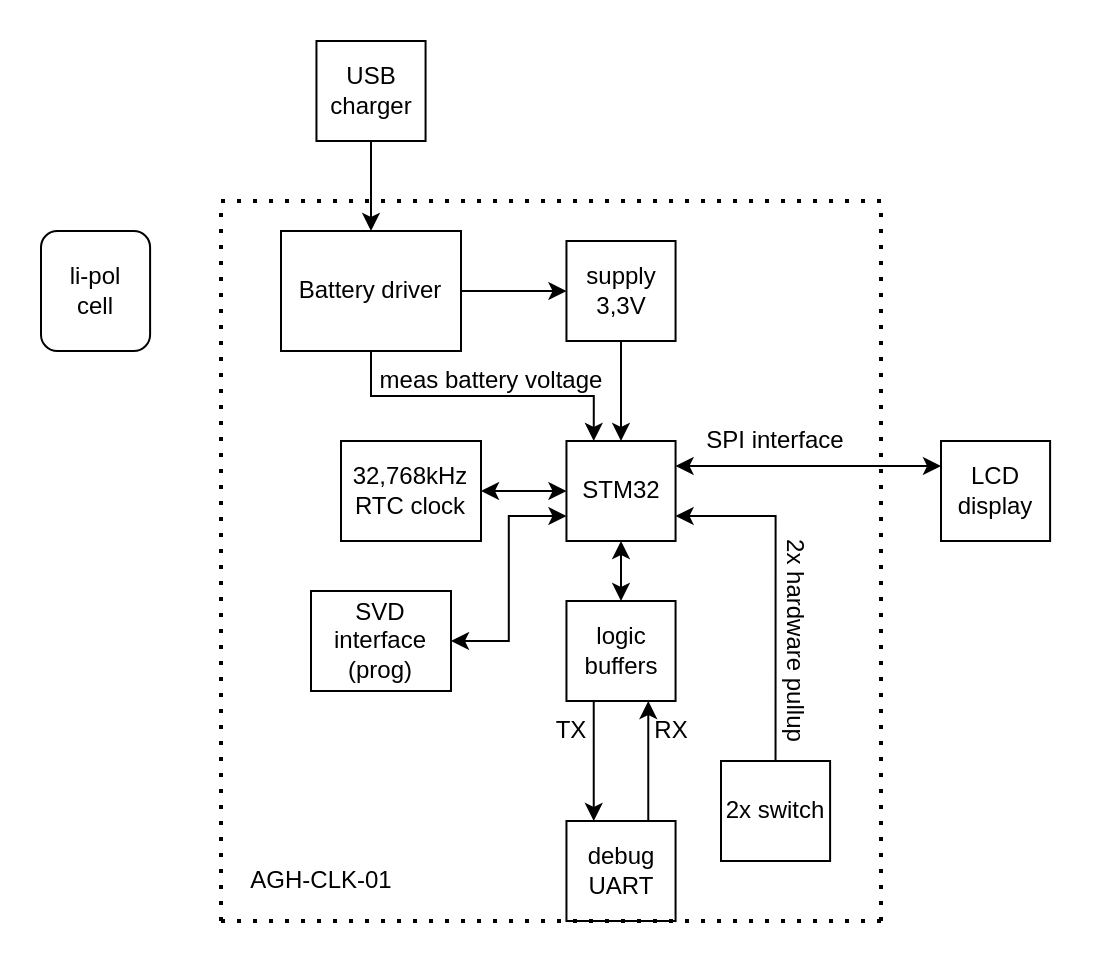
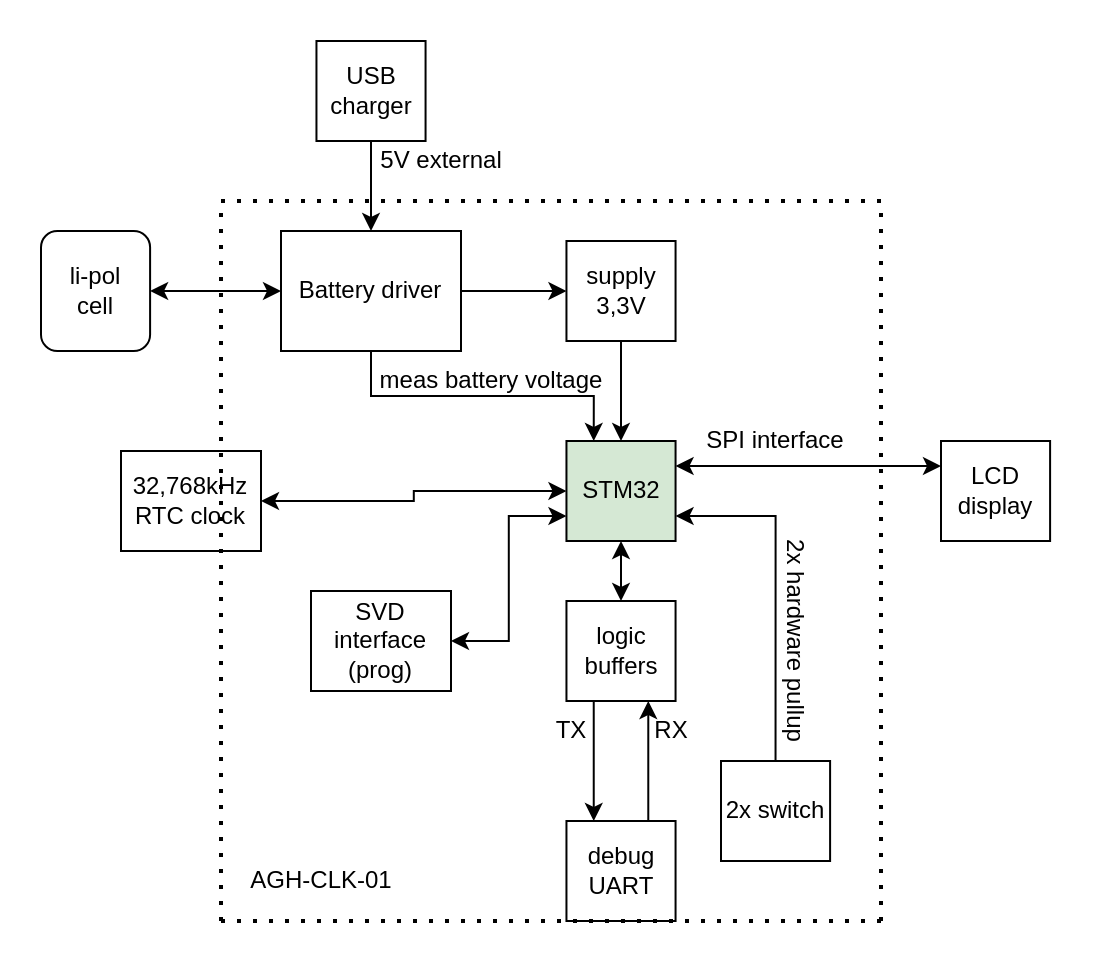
none -> (441, 161)
none -> (215, 291)
(411, 491) -> (191, 501)
(621, 491) -> (621, 491)
